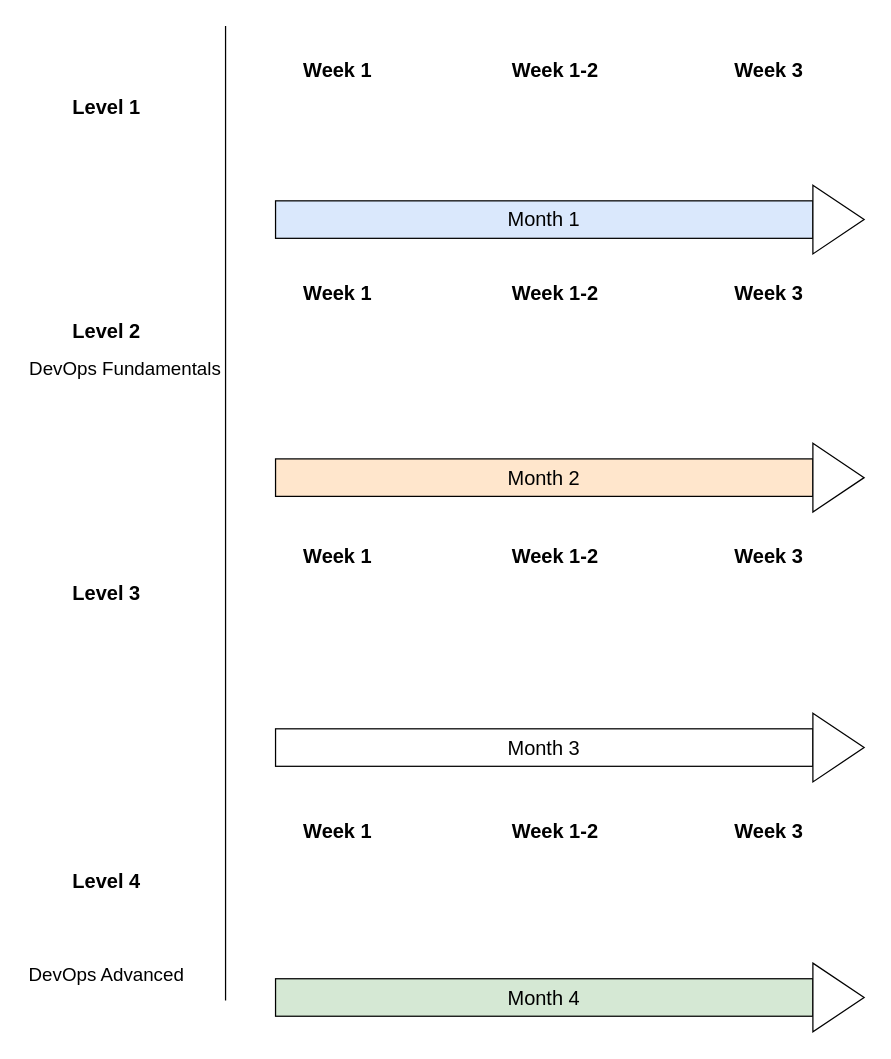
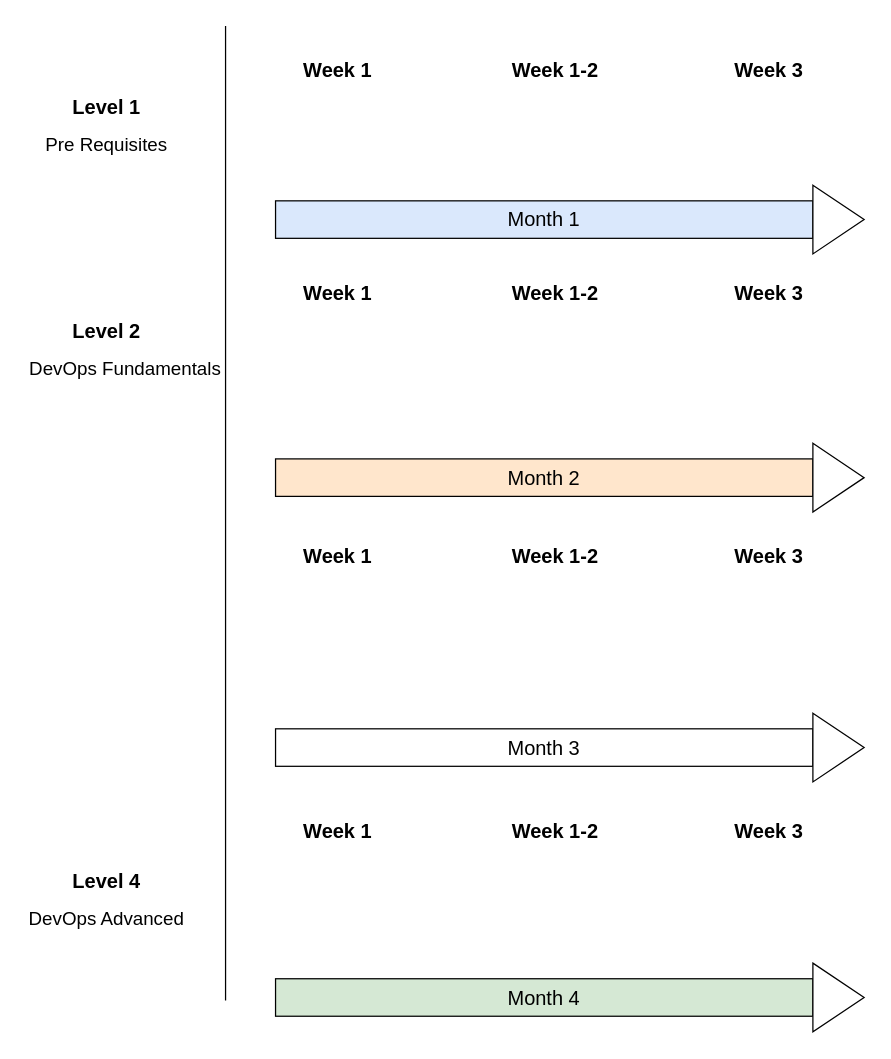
none -> (107, 144)
(107, 593) -> none
(107, 974) -> (107, 918)
